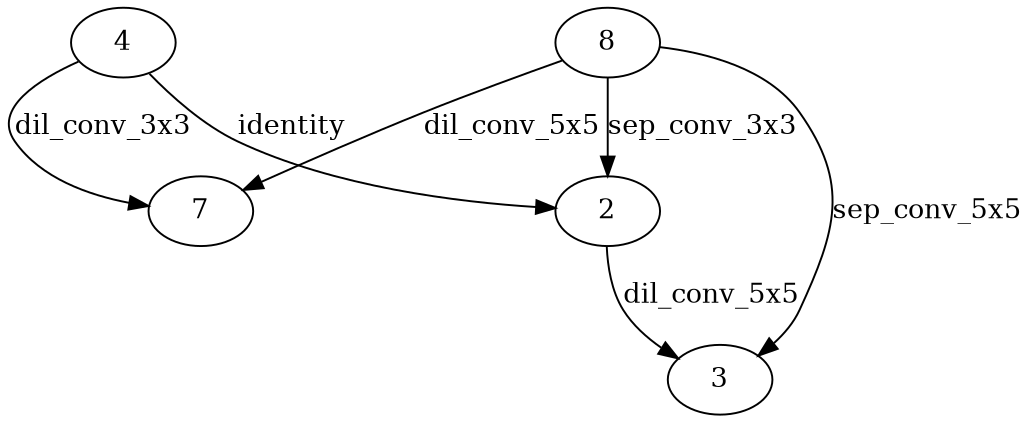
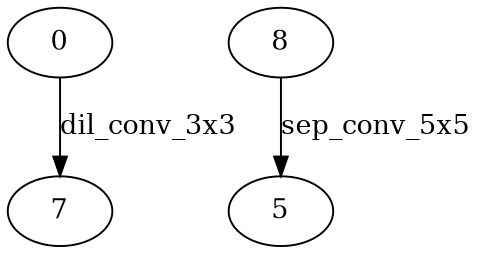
(123, 43) -> (60, 43)
(410, 118) -> none
(608, 211) -> none
(720, 380) -> (281, 211)
